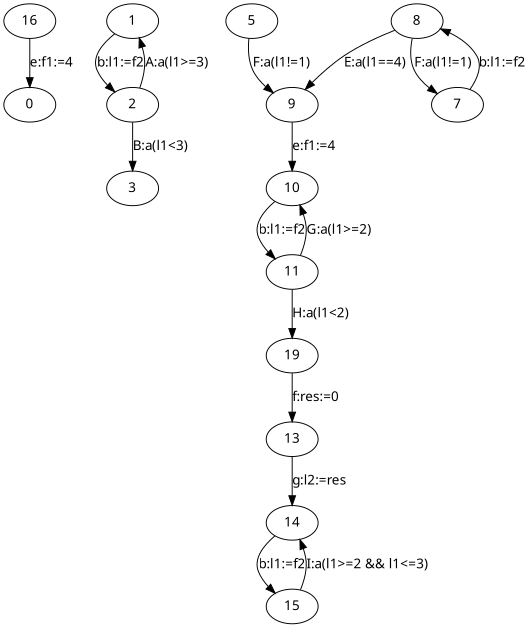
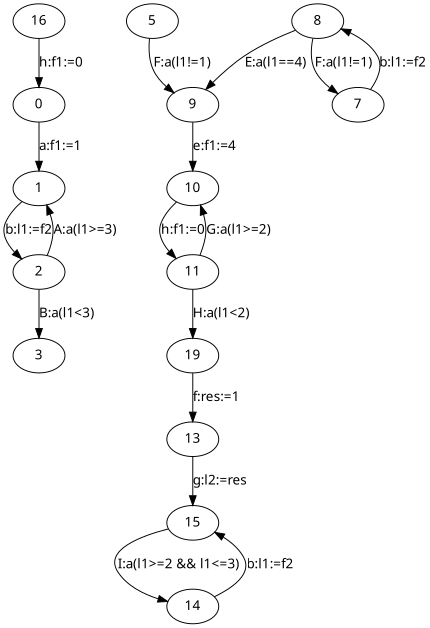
(52, 63) -> (61, 63)
none -> (39, 142)
(282, 230) -> (183, 230)
(316, 397) -> (216, 397)
(292, 476) -> (193, 476)
